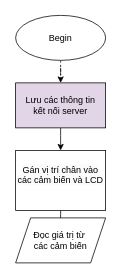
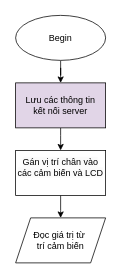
(60, 74) -> (60, 74)
(60, 180) -> (60, 173)
(60, 240) -> (60, 240)
